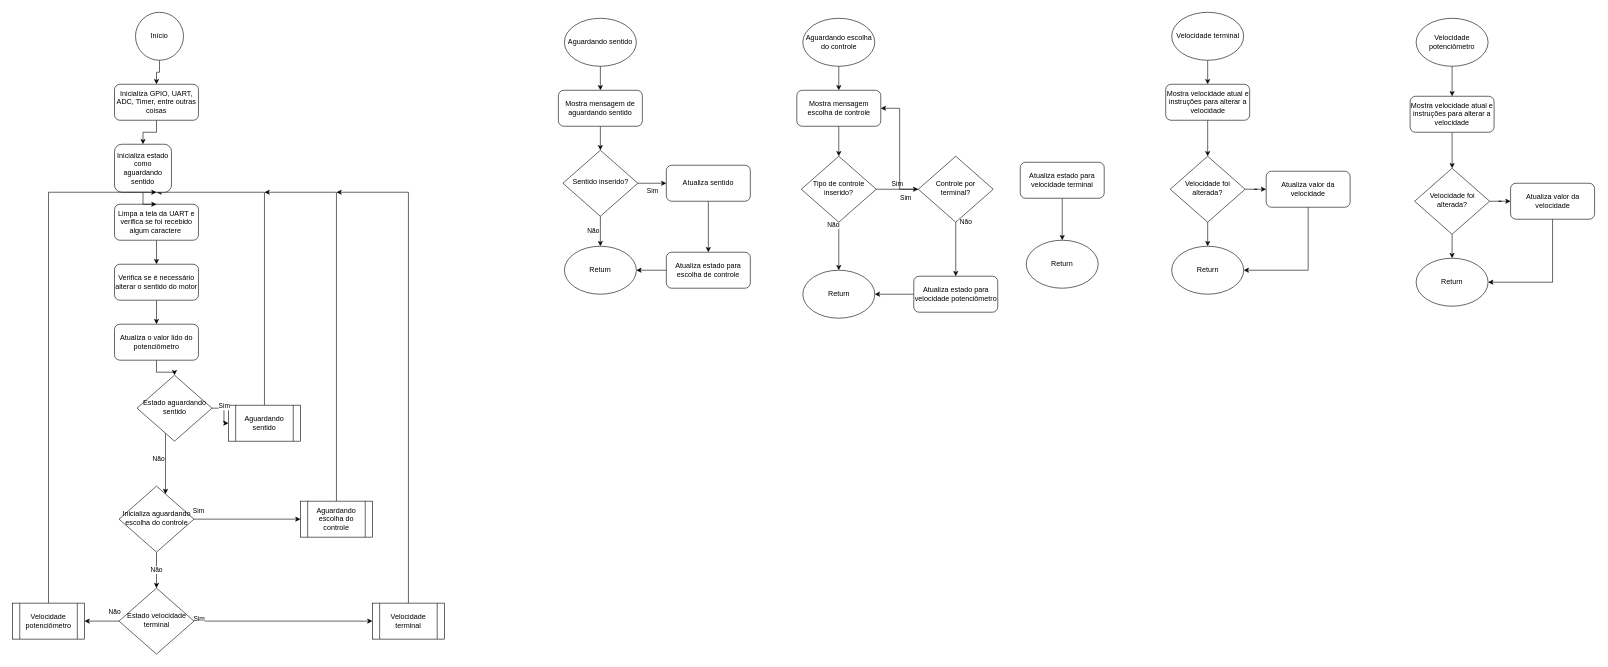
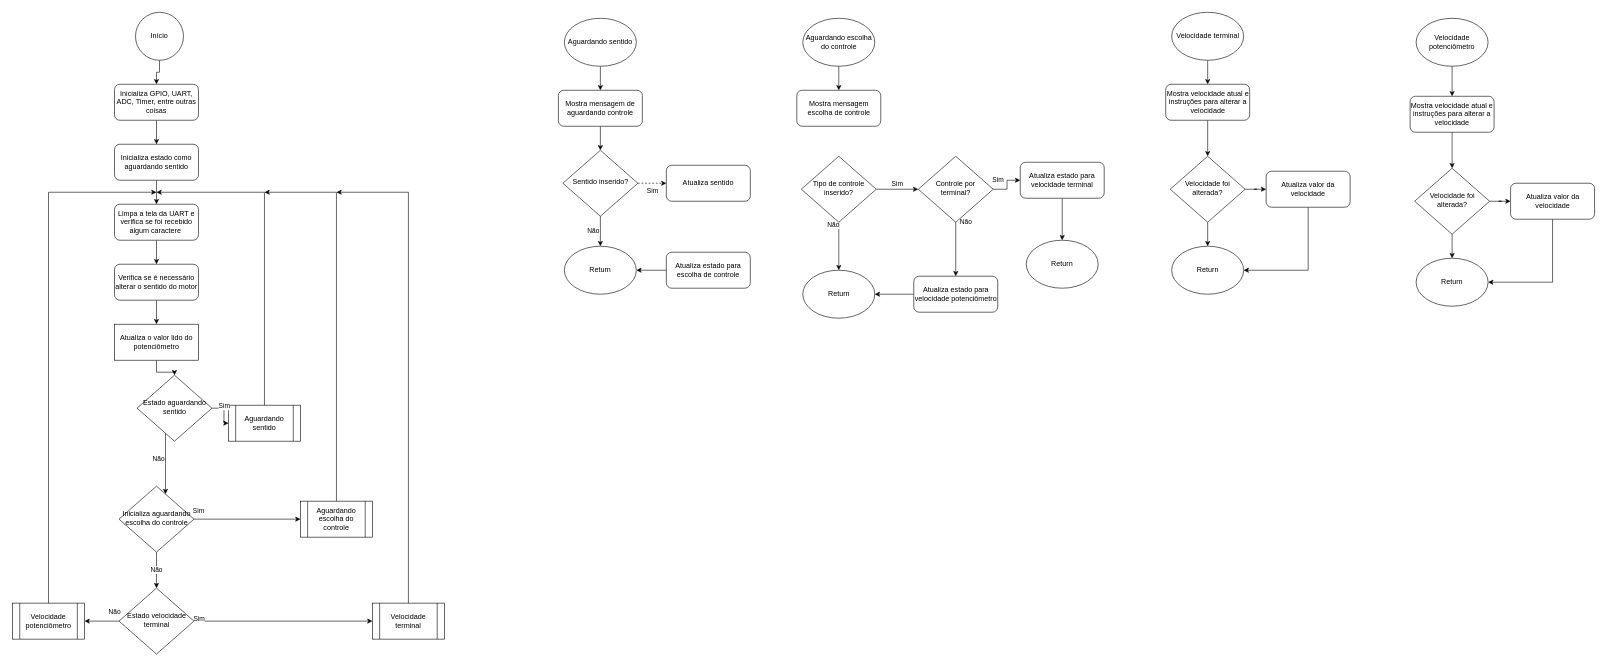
(600, 108) -> (600, 108)
(900, 146) -> (1009, 180)
(839, 150) -> none
(143, 168) -> (156, 162)
(650, 183) -> (650, 183)
(708, 246) -> none
(156, 342) -> (156, 342)
